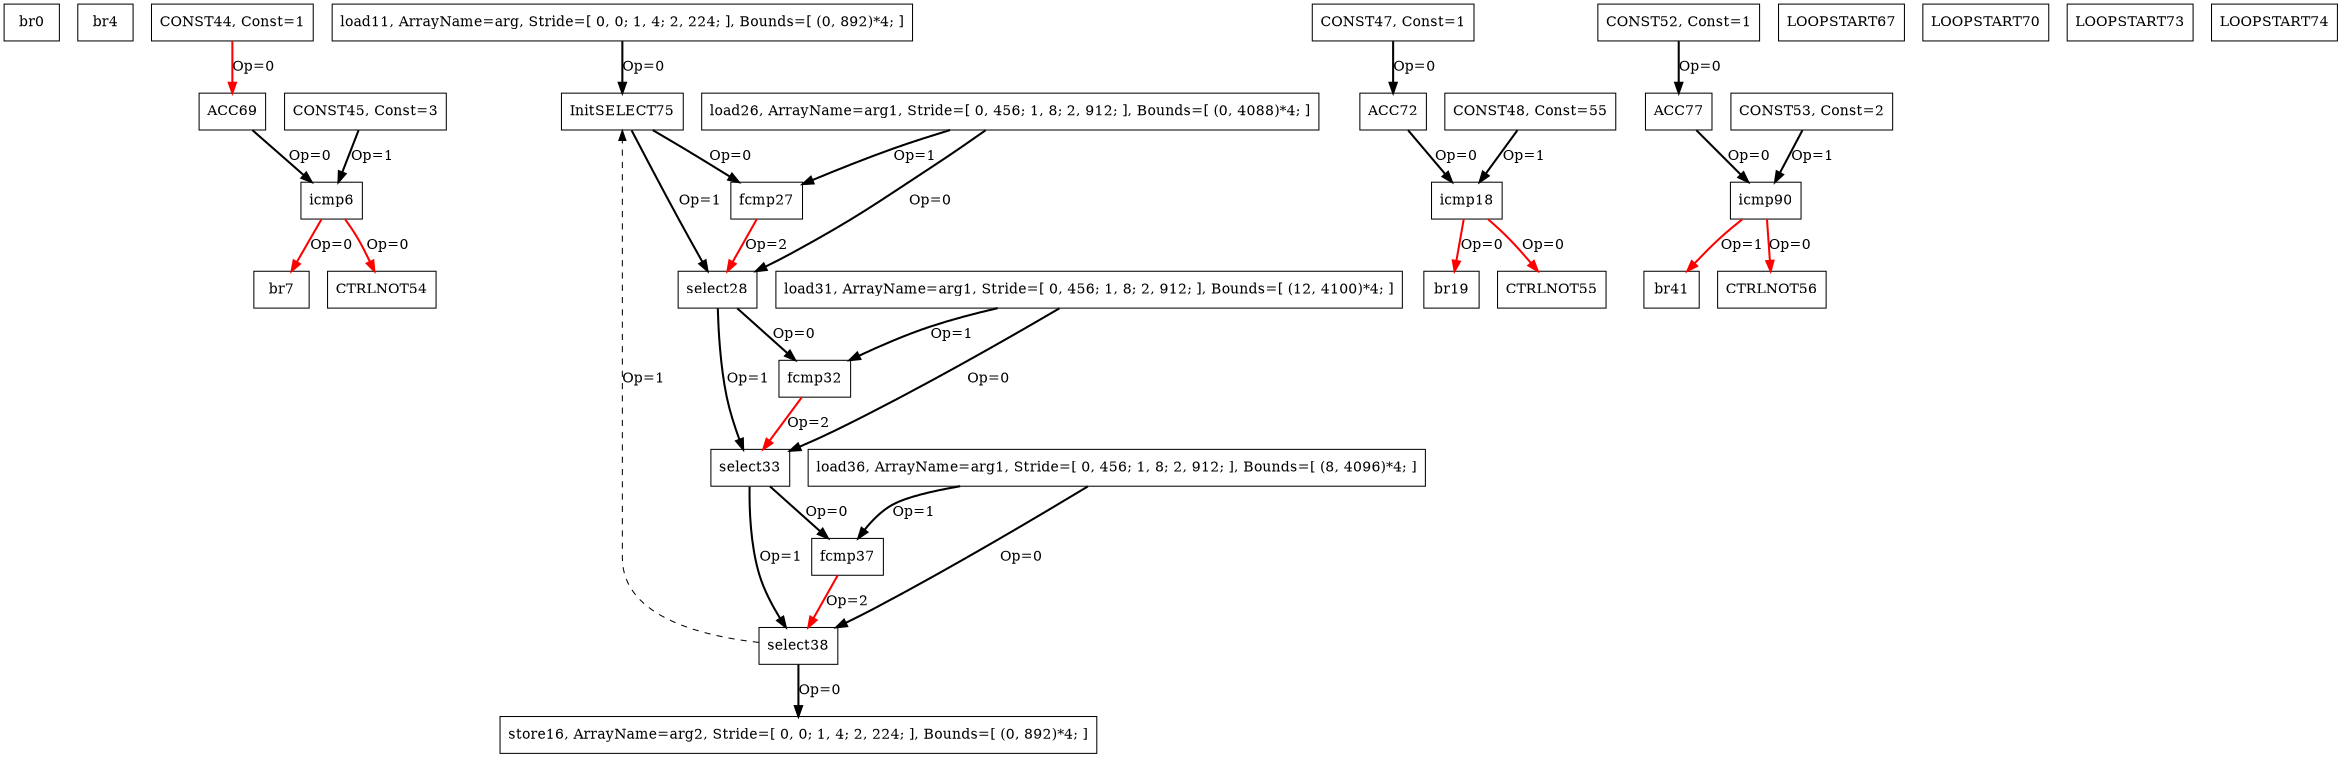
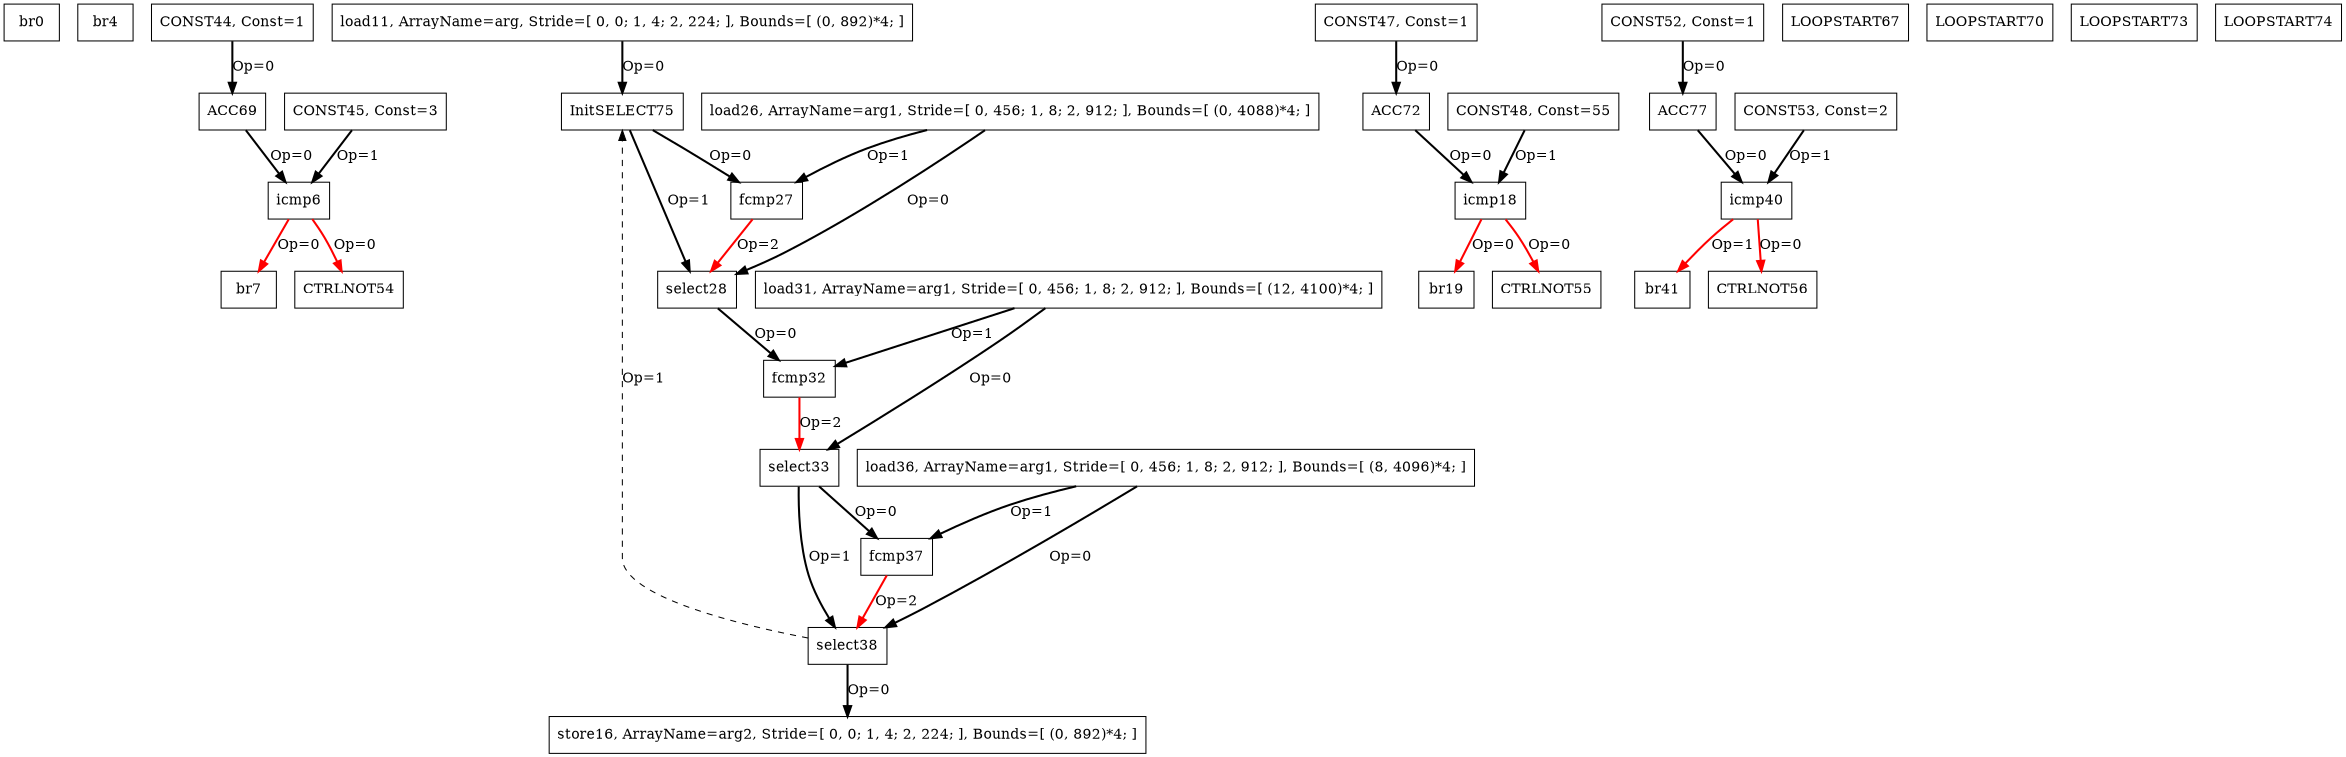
(232, 62) -> (232, 62)
(1766, 201) -> (1757, 201)
(723, 375) -> none
